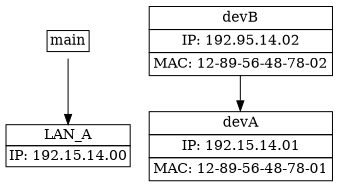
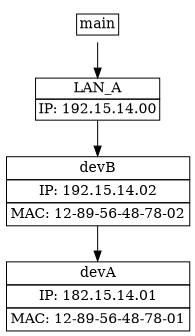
(241, 41) -> (98, 191)
none -> (98, 133)
(241, 146) -> (98, 296)
